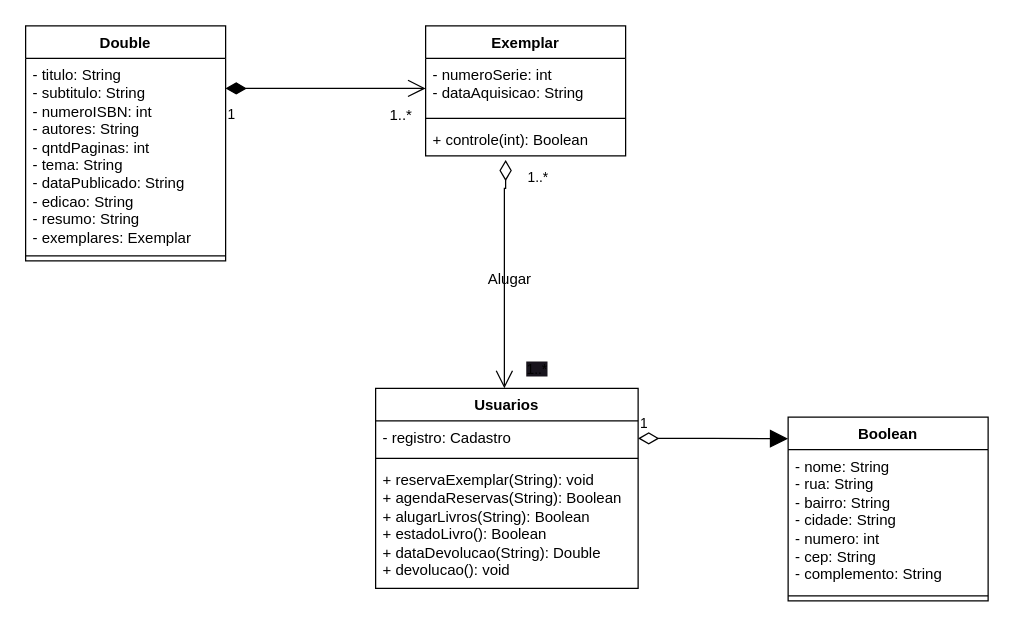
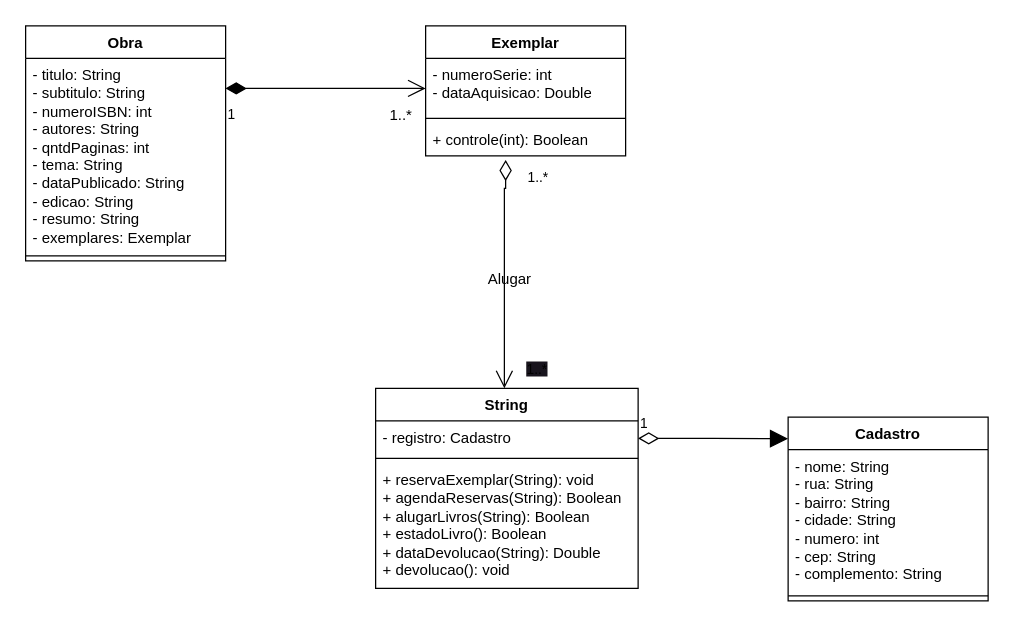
(126, 43) -> (126, 43)
(518, 85) -> (518, 85)
(507, 406) -> (507, 406)
(888, 435) -> (888, 435)
